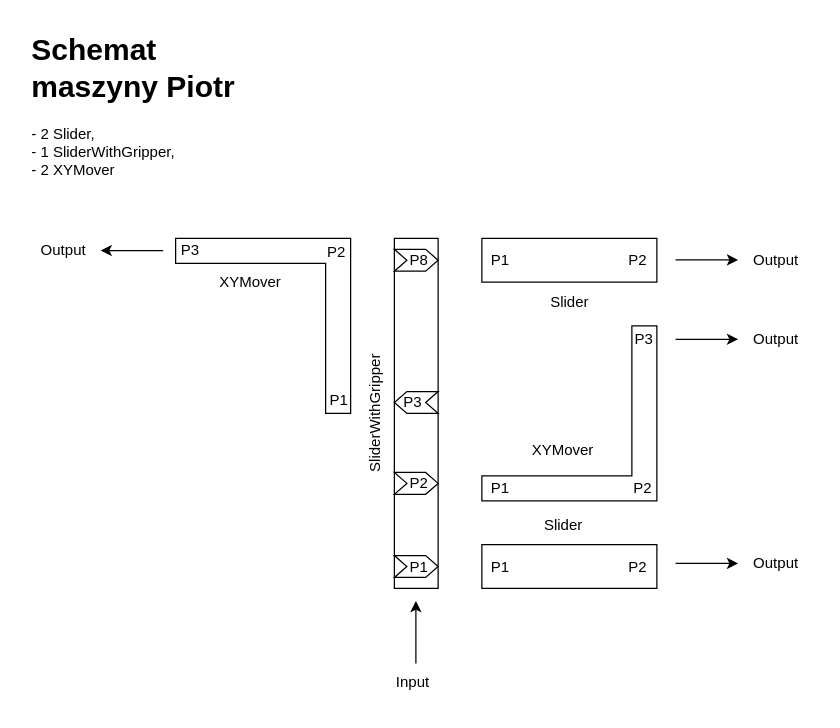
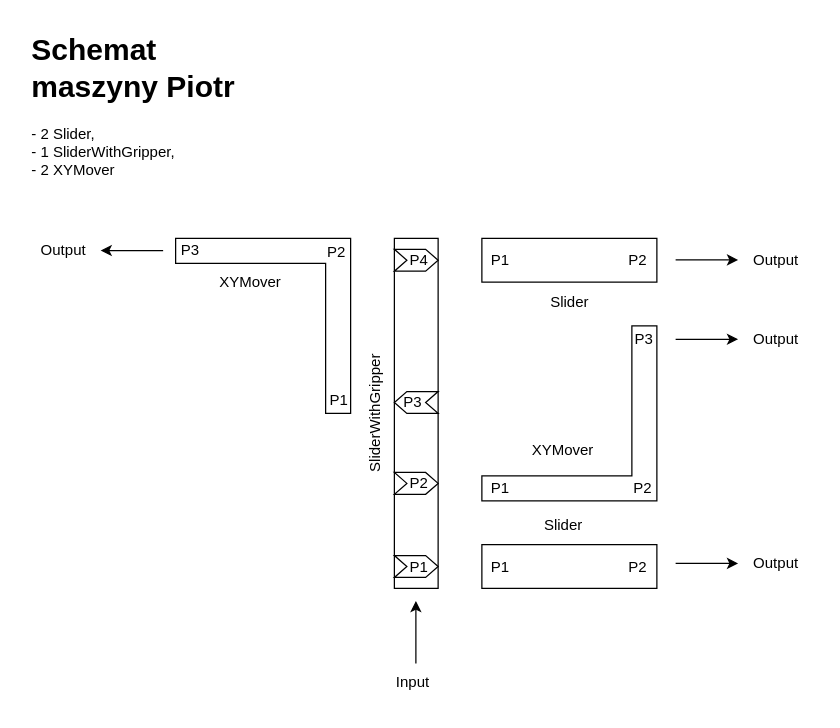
(419, 261) -> (419, 261)
